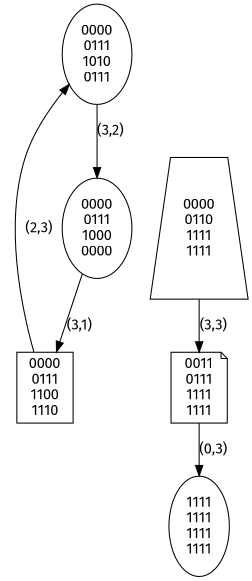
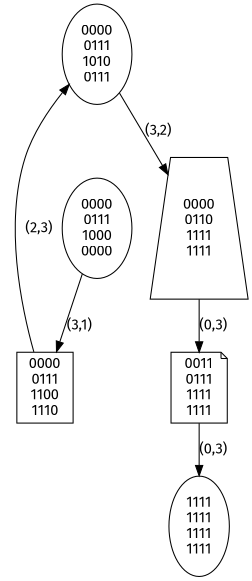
(97, 136) -> (141, 129)
(214, 326) -> (214, 326)
